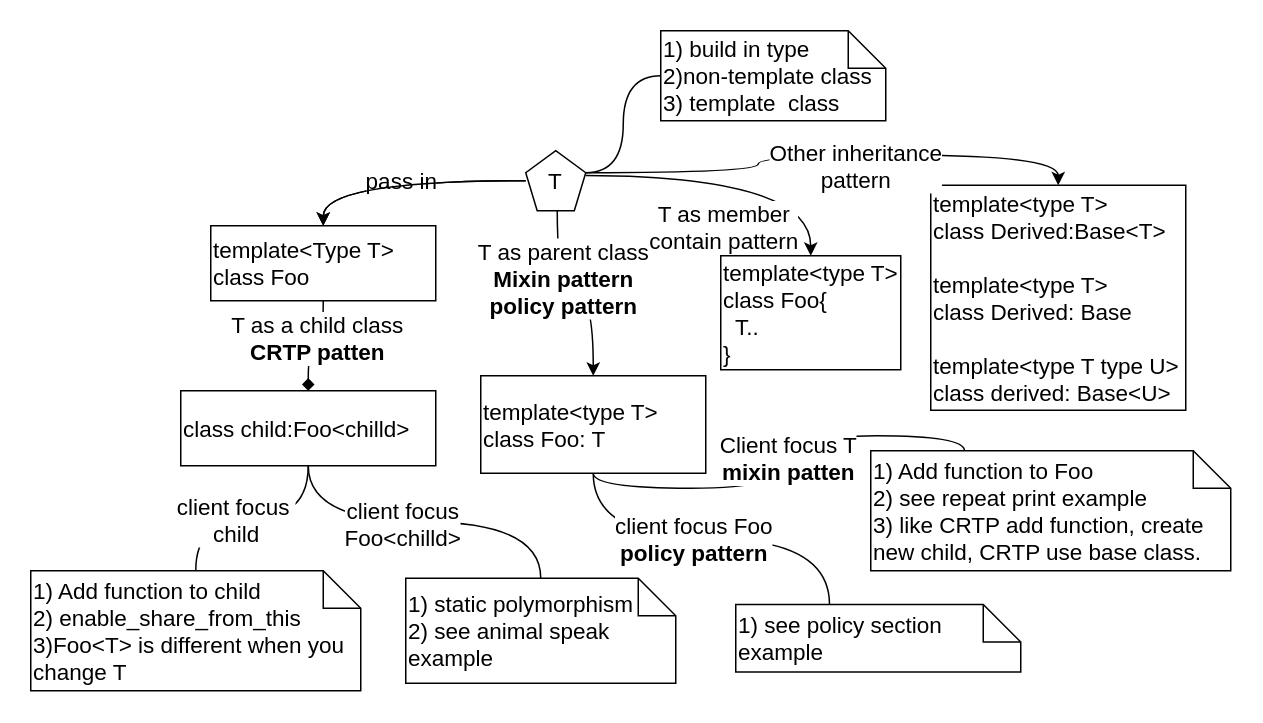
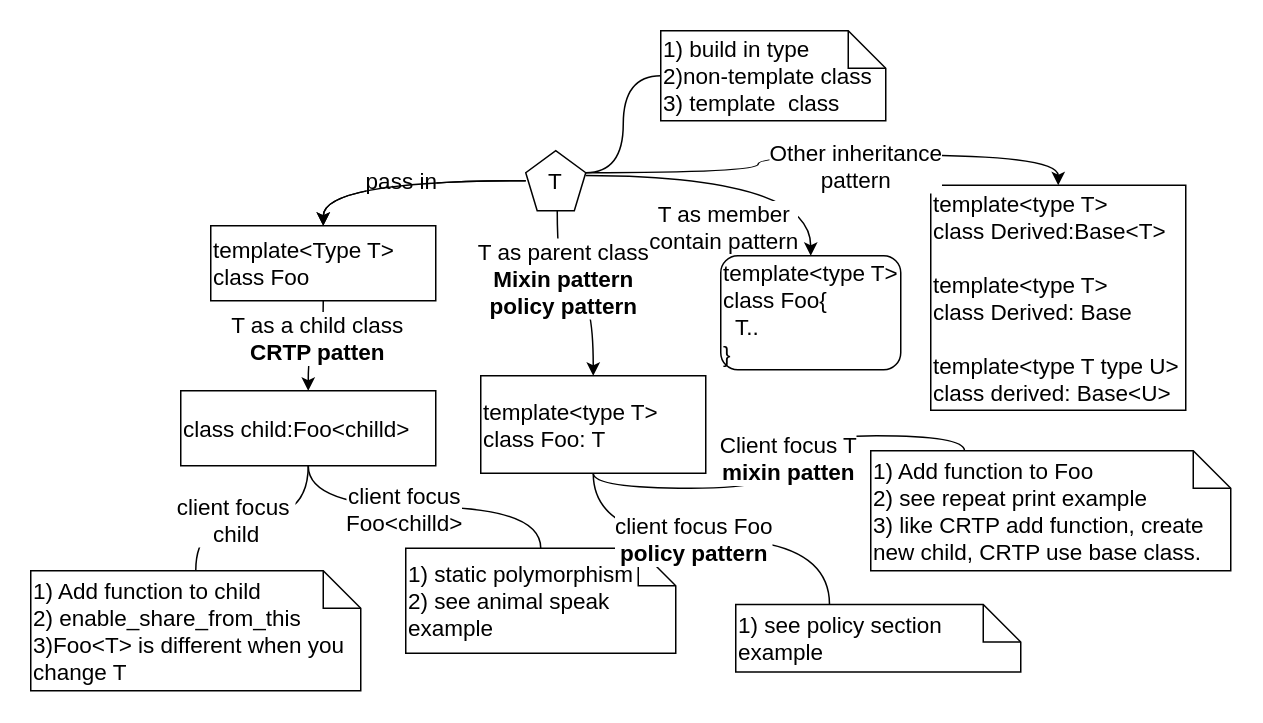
(811, 313) -> (811, 313)
(308, 378) -> (308, 379)
(541, 631) -> (541, 601)
